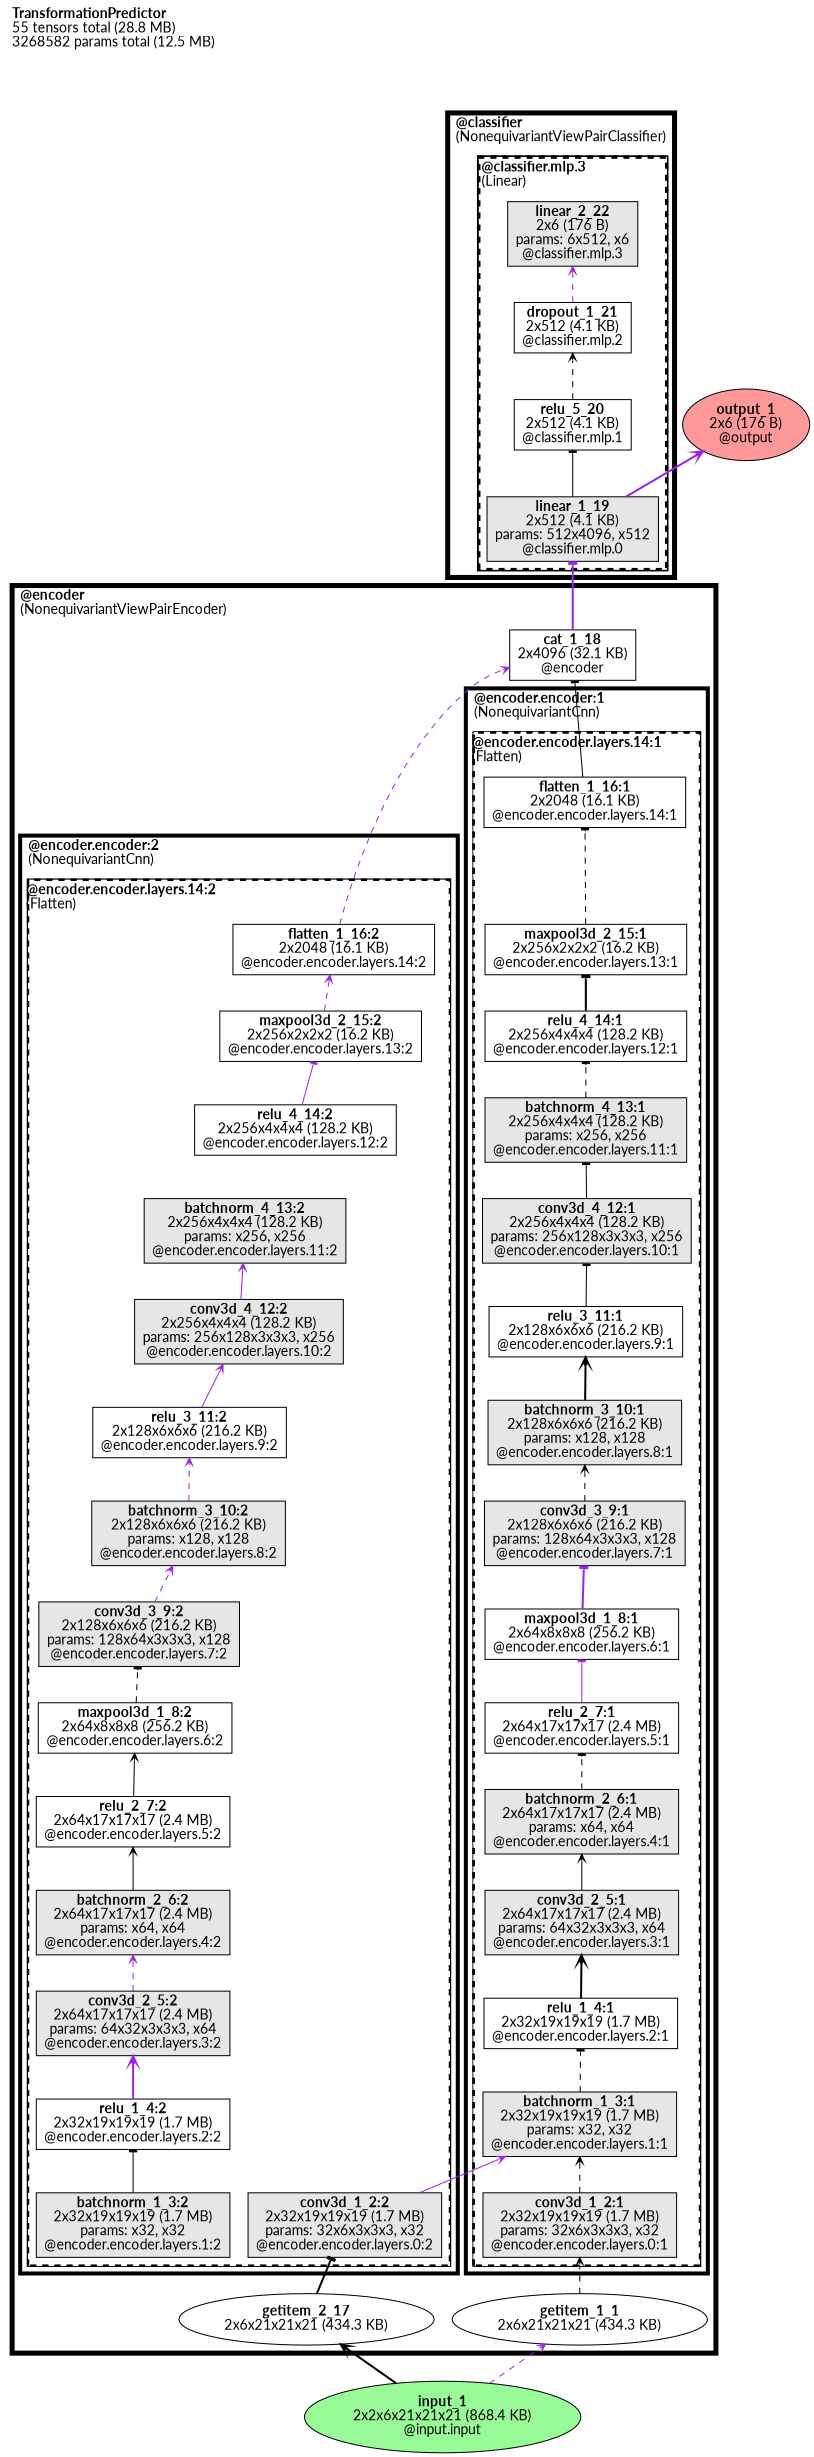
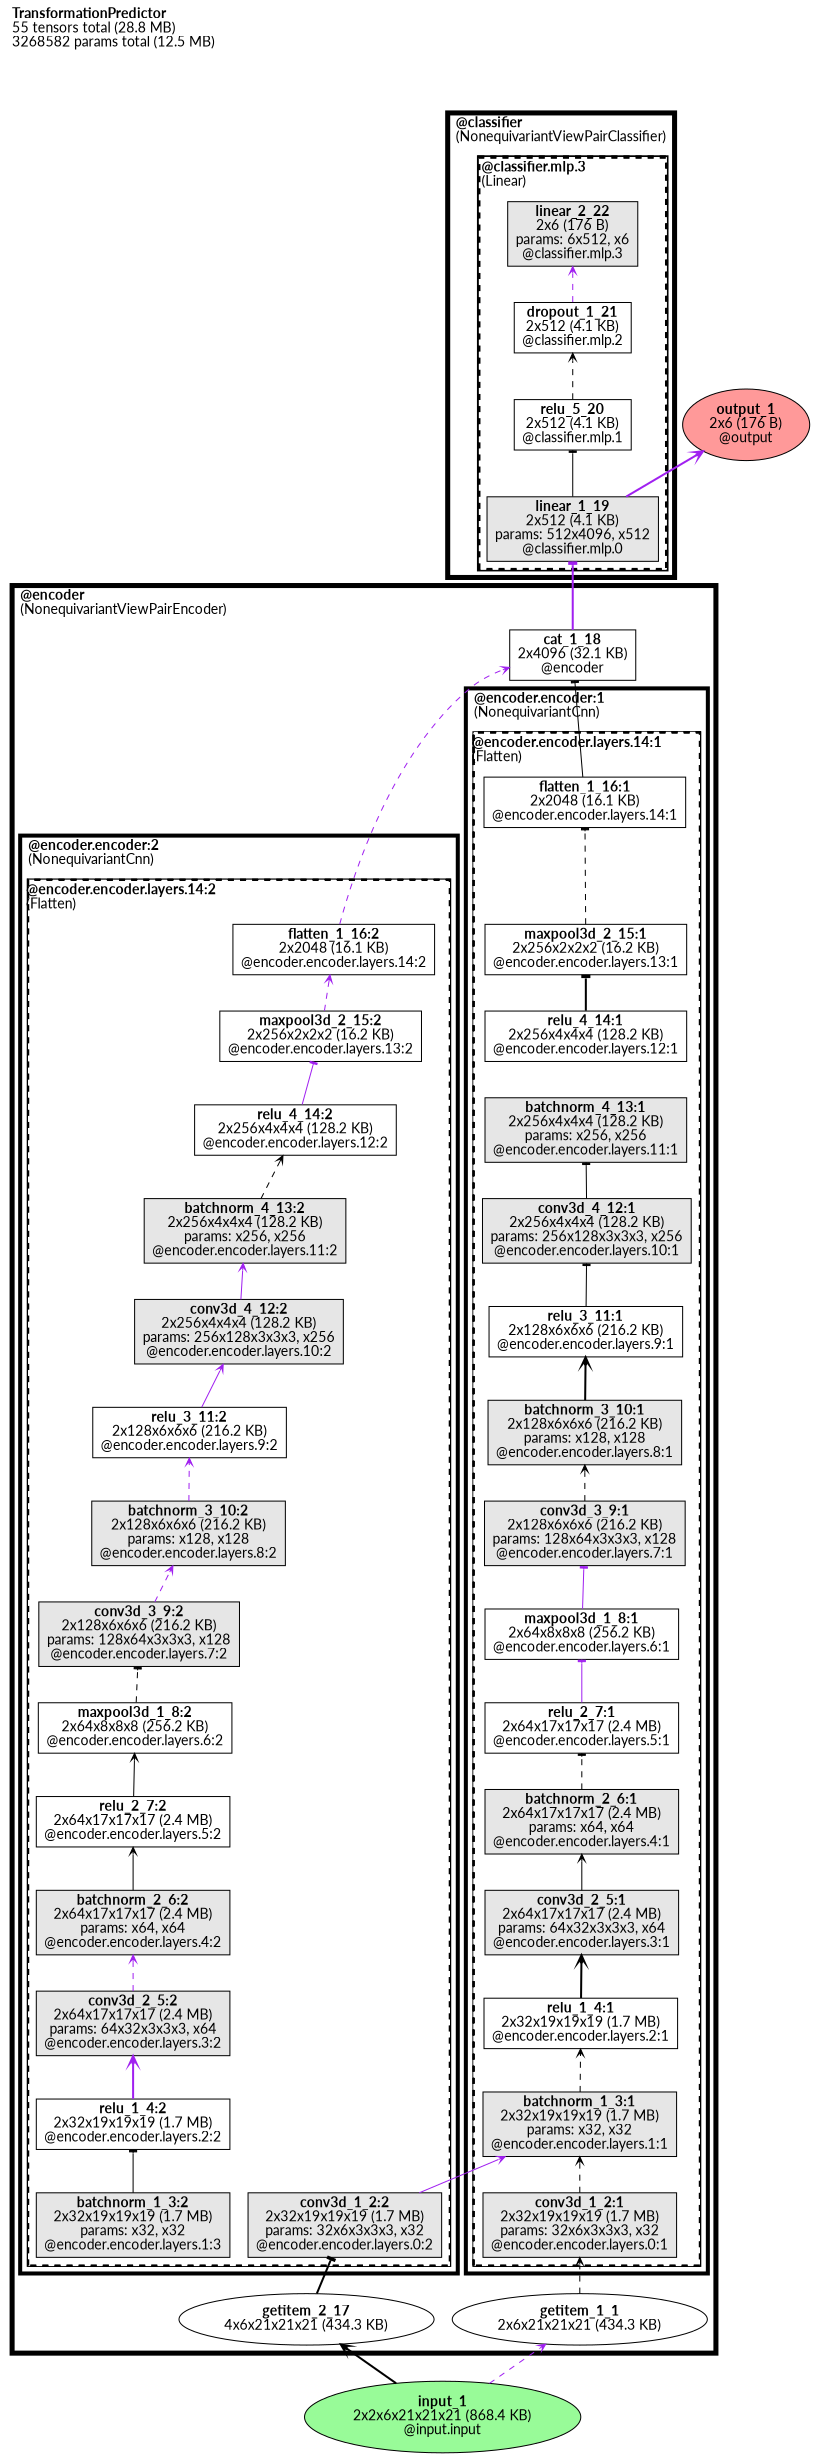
(586, 1081) -> none
none -> (270, 1180)
(583, 1589) -> (583, 1589)
(580, 2072) -> (580, 2072)
(133, 2245) -> (133, 2245)
(307, 2325) -> (307, 2325)
